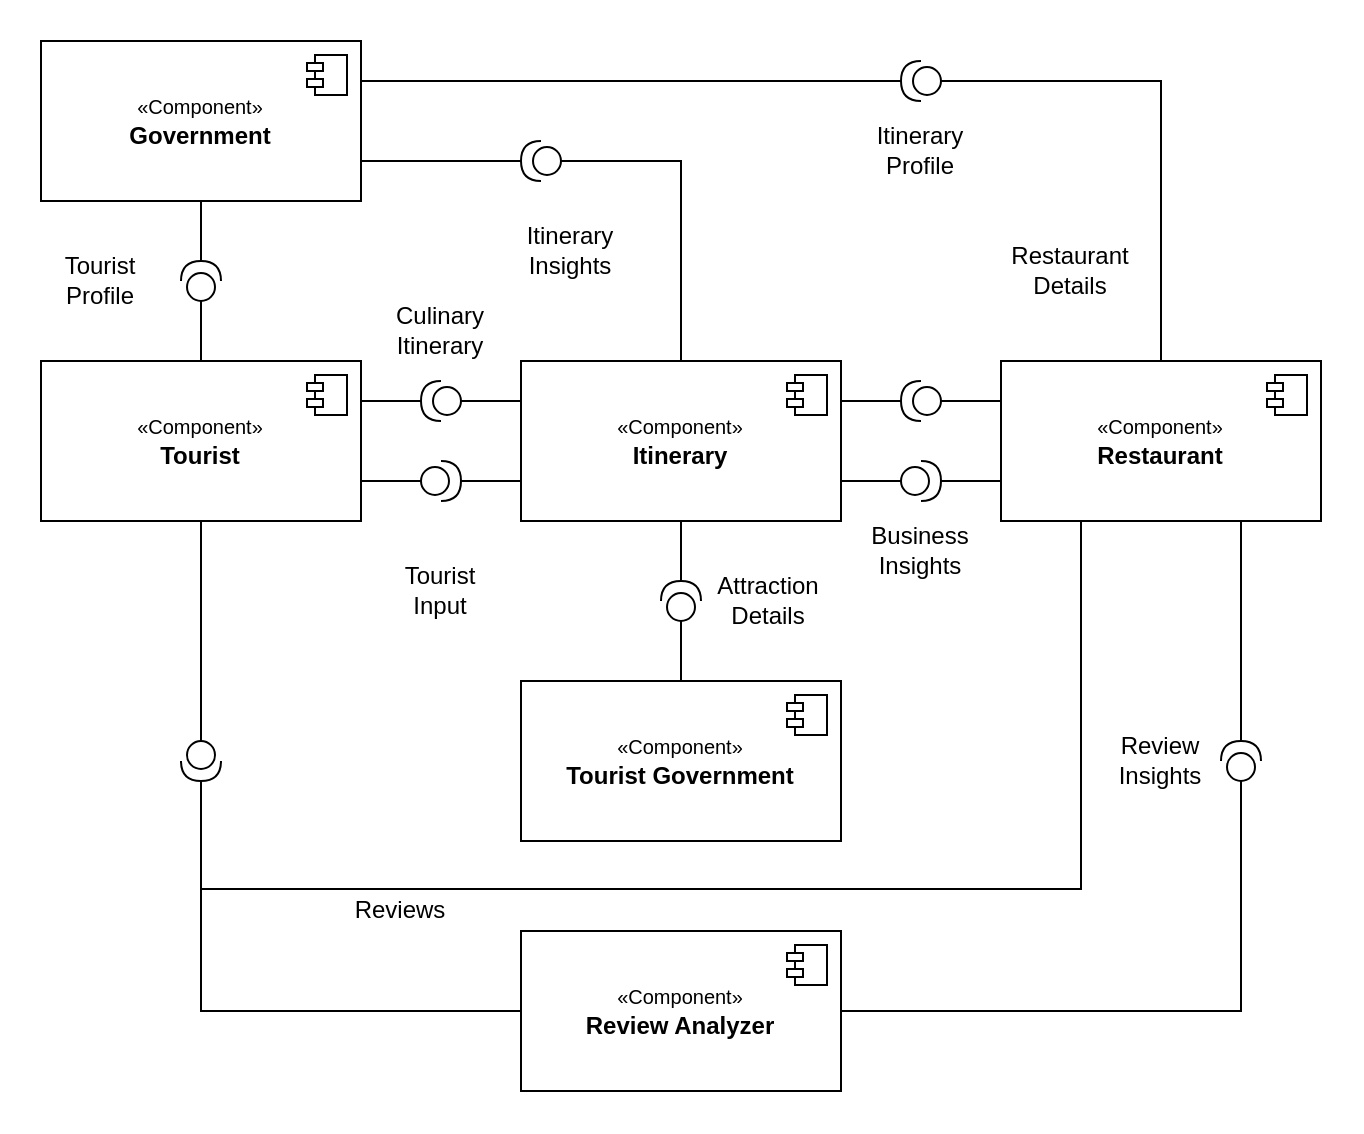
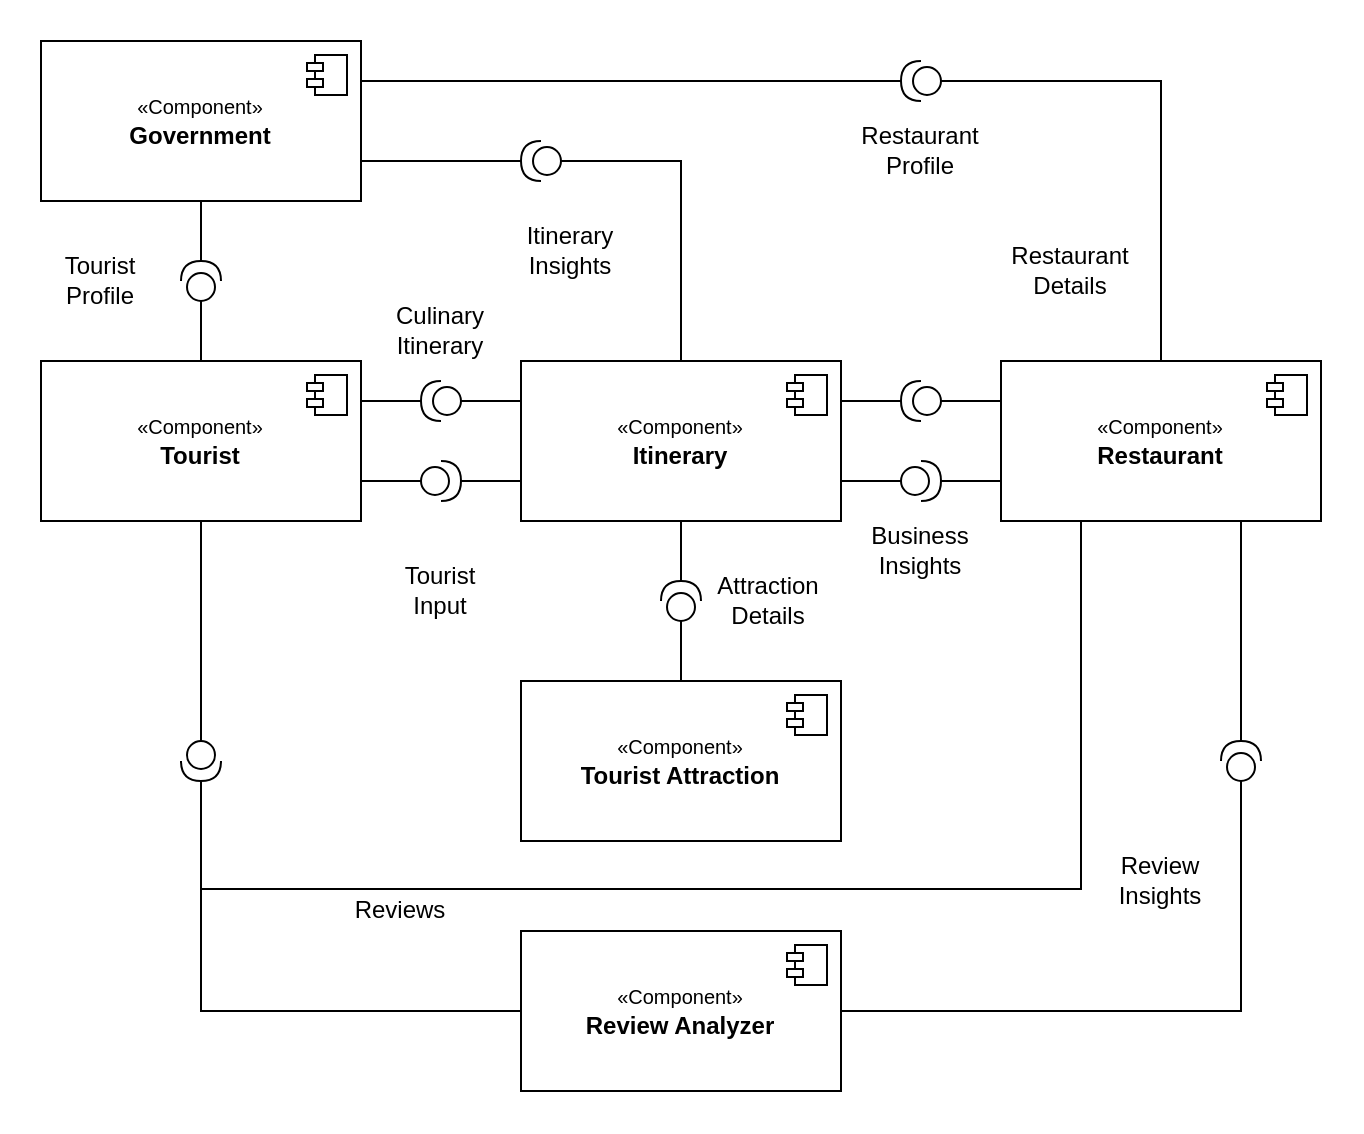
(921, 151) -> (921, 151)
(681, 761) -> (681, 761)
(1161, 761) -> (1161, 881)
